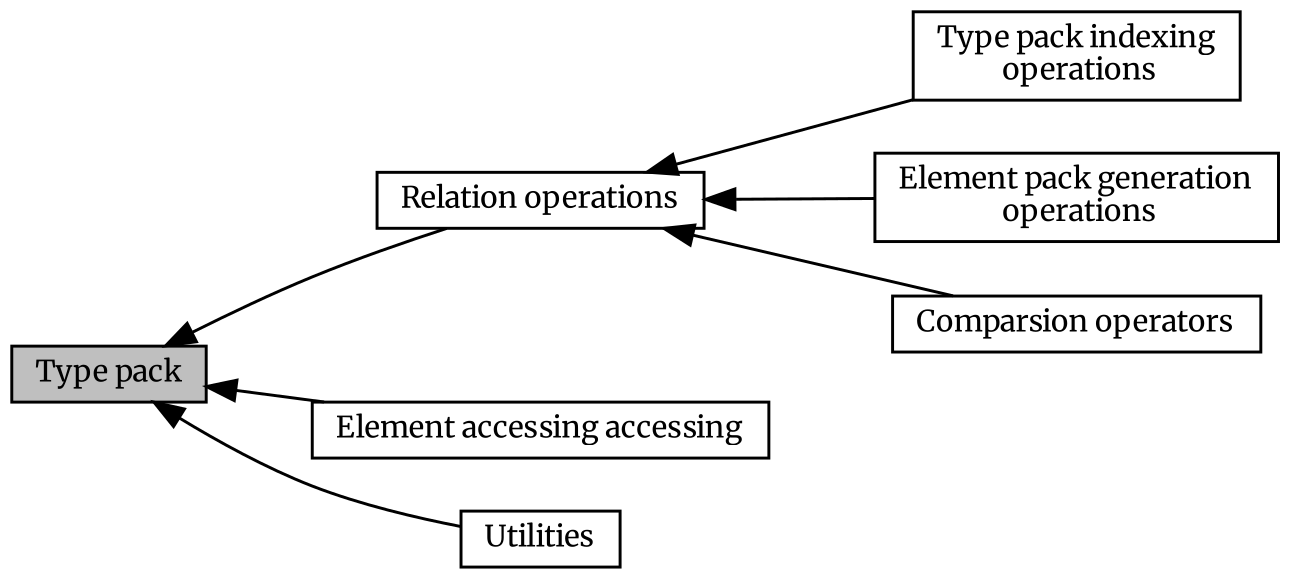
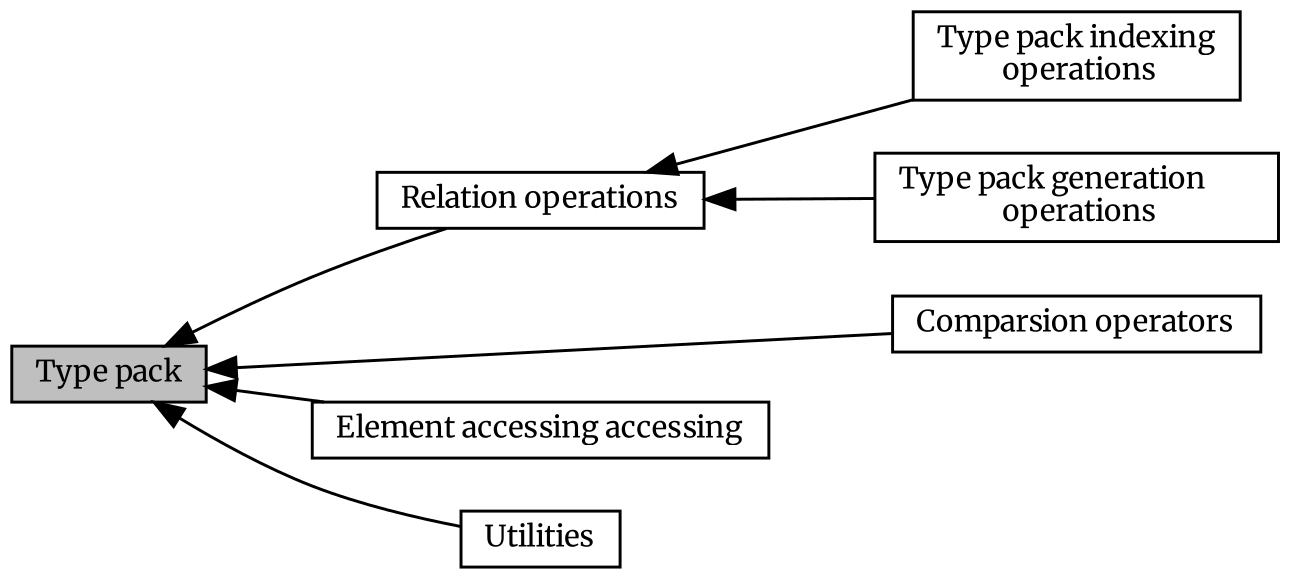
(1077, 197) -> (1077, 197)
(823, 266) -> (564, 351)
